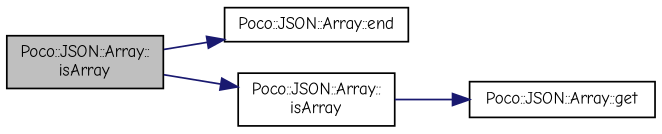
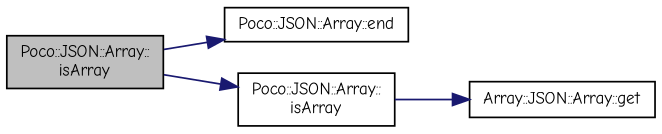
(562, 100) -> (562, 100)
